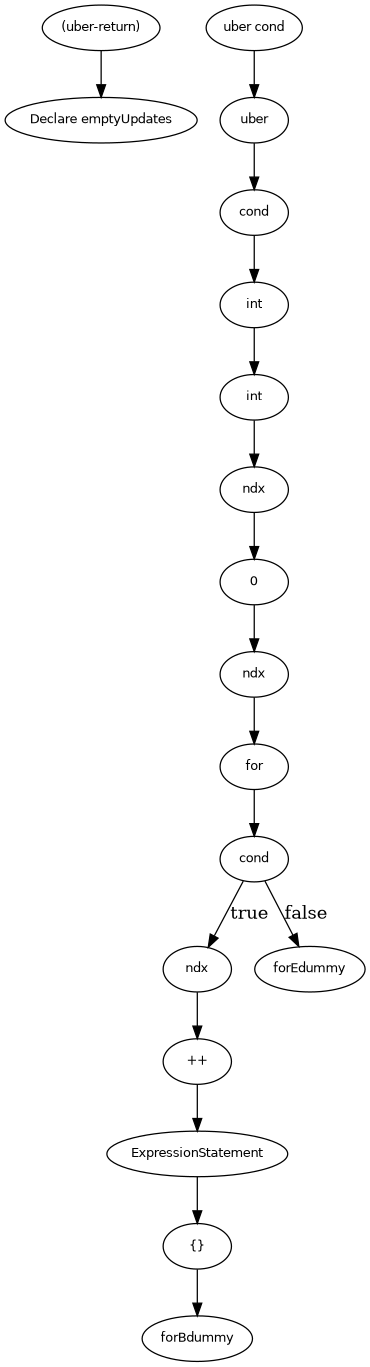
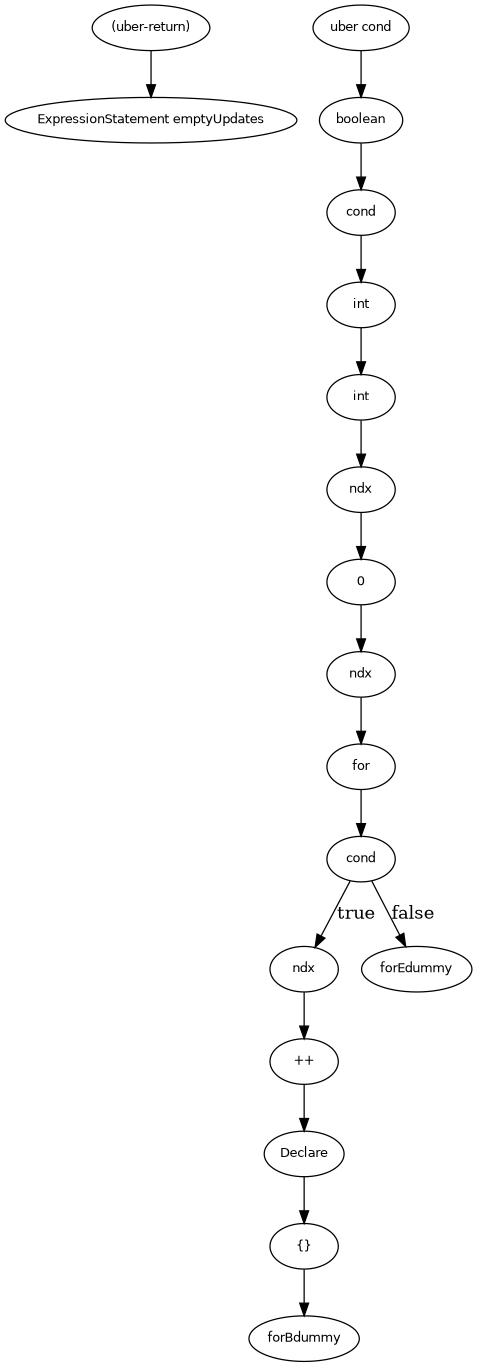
(101, 120) -> (151, 120)
(254, 120) -> (361, 120)
(197, 1154) -> (304, 1154)
